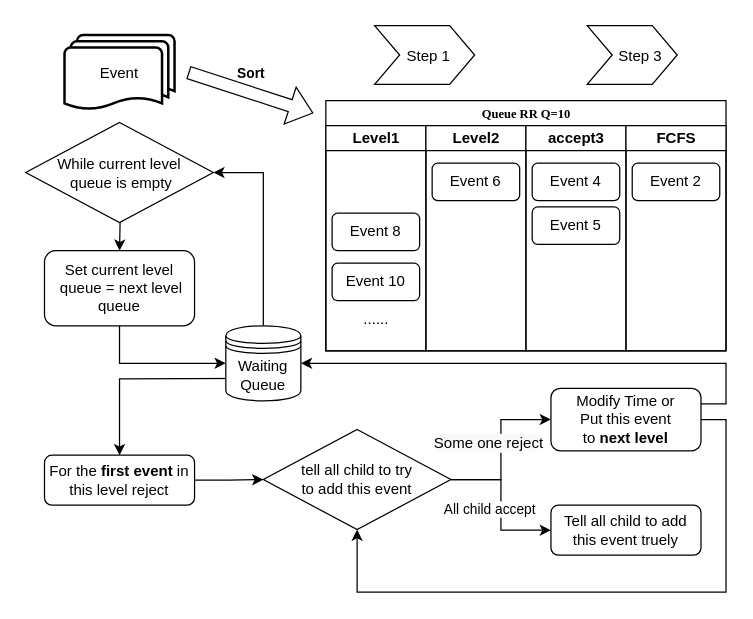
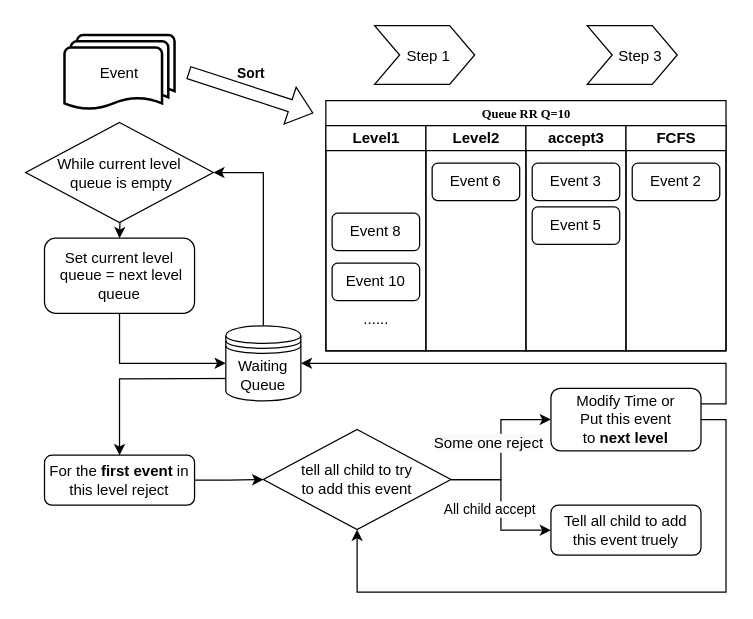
(576, 182) -> (576, 182)
(119, 288) -> (119, 276)
